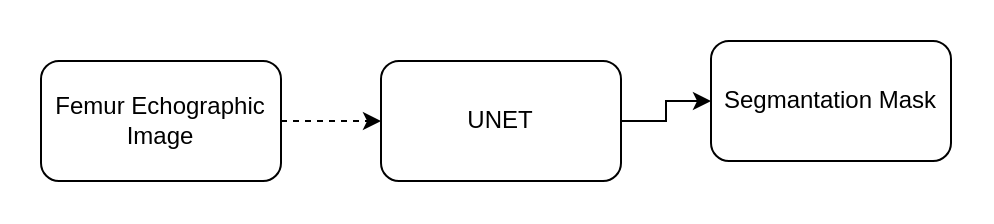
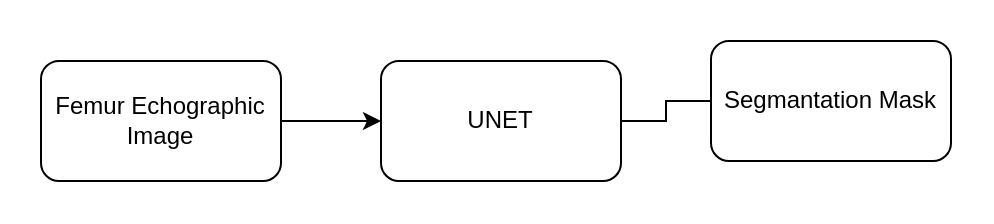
(696, 101) -> (701, 101)
(325, 121) -> (325, 121)
